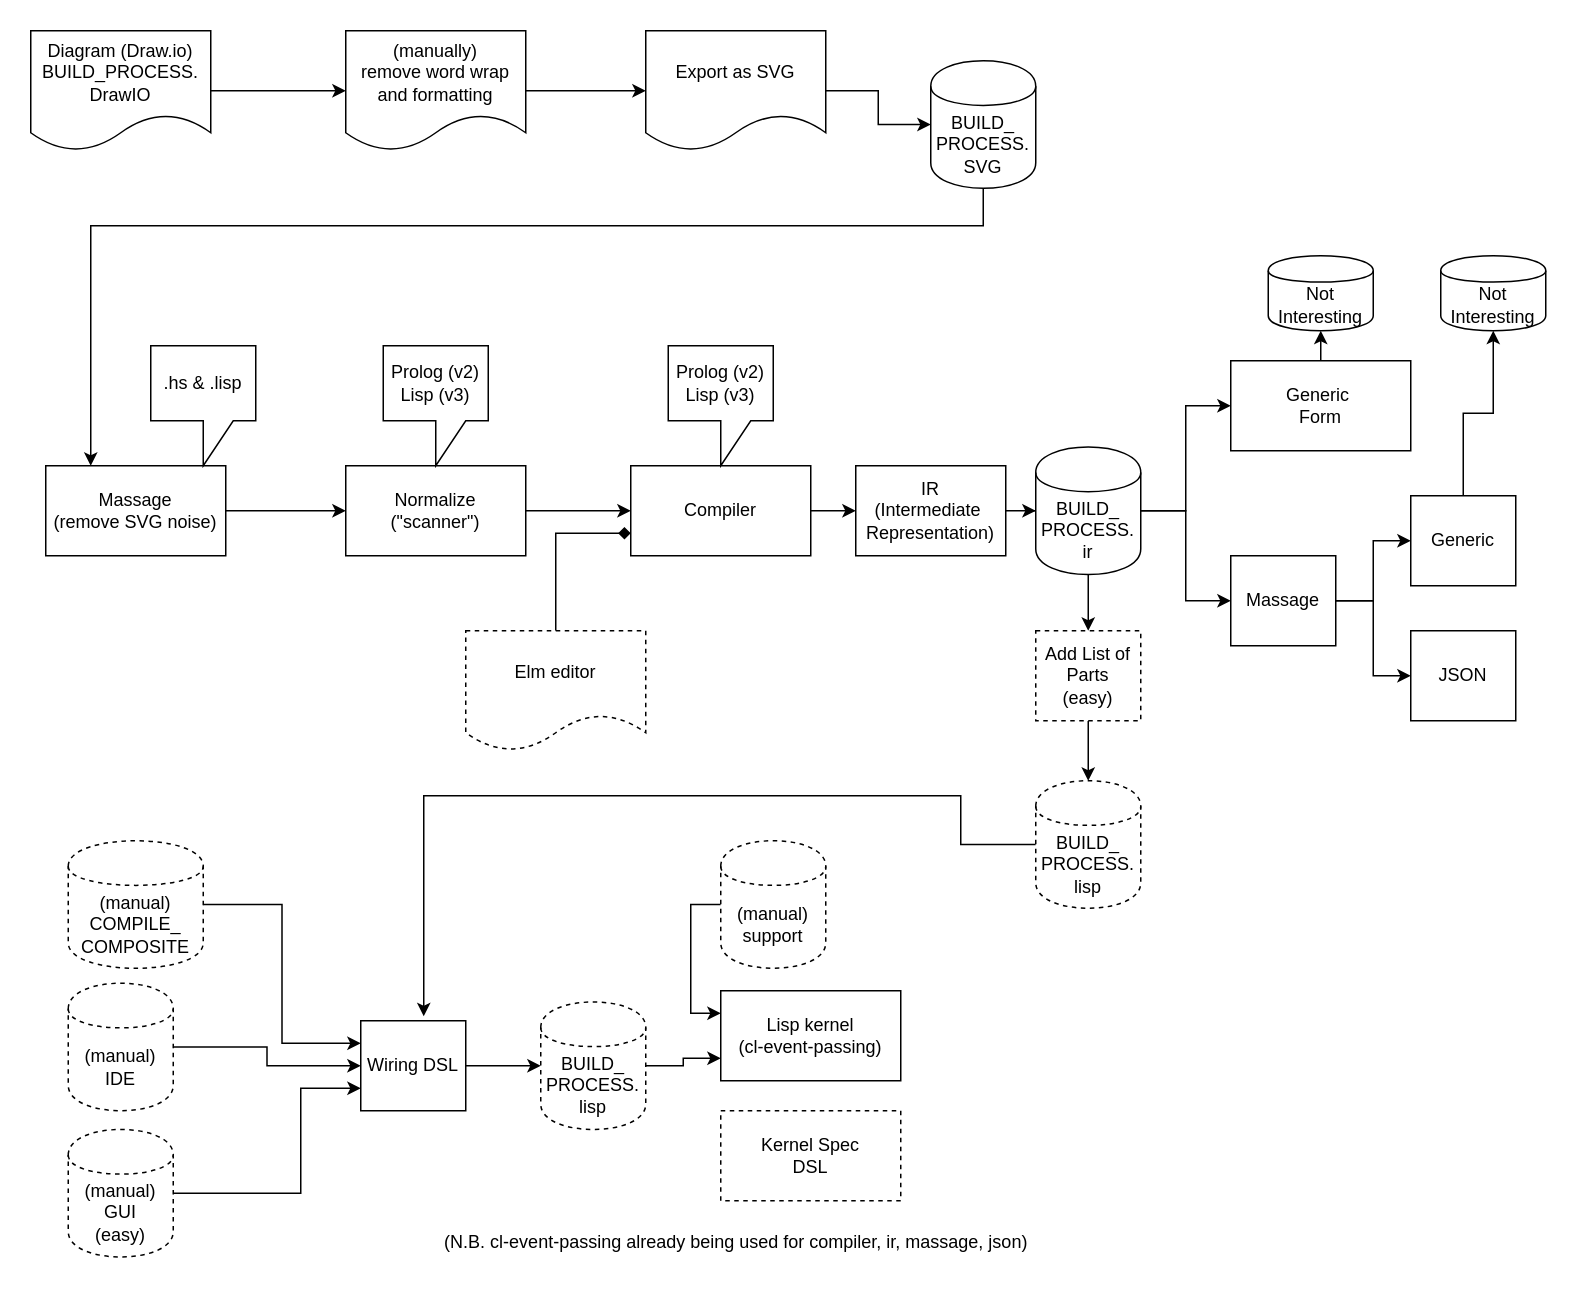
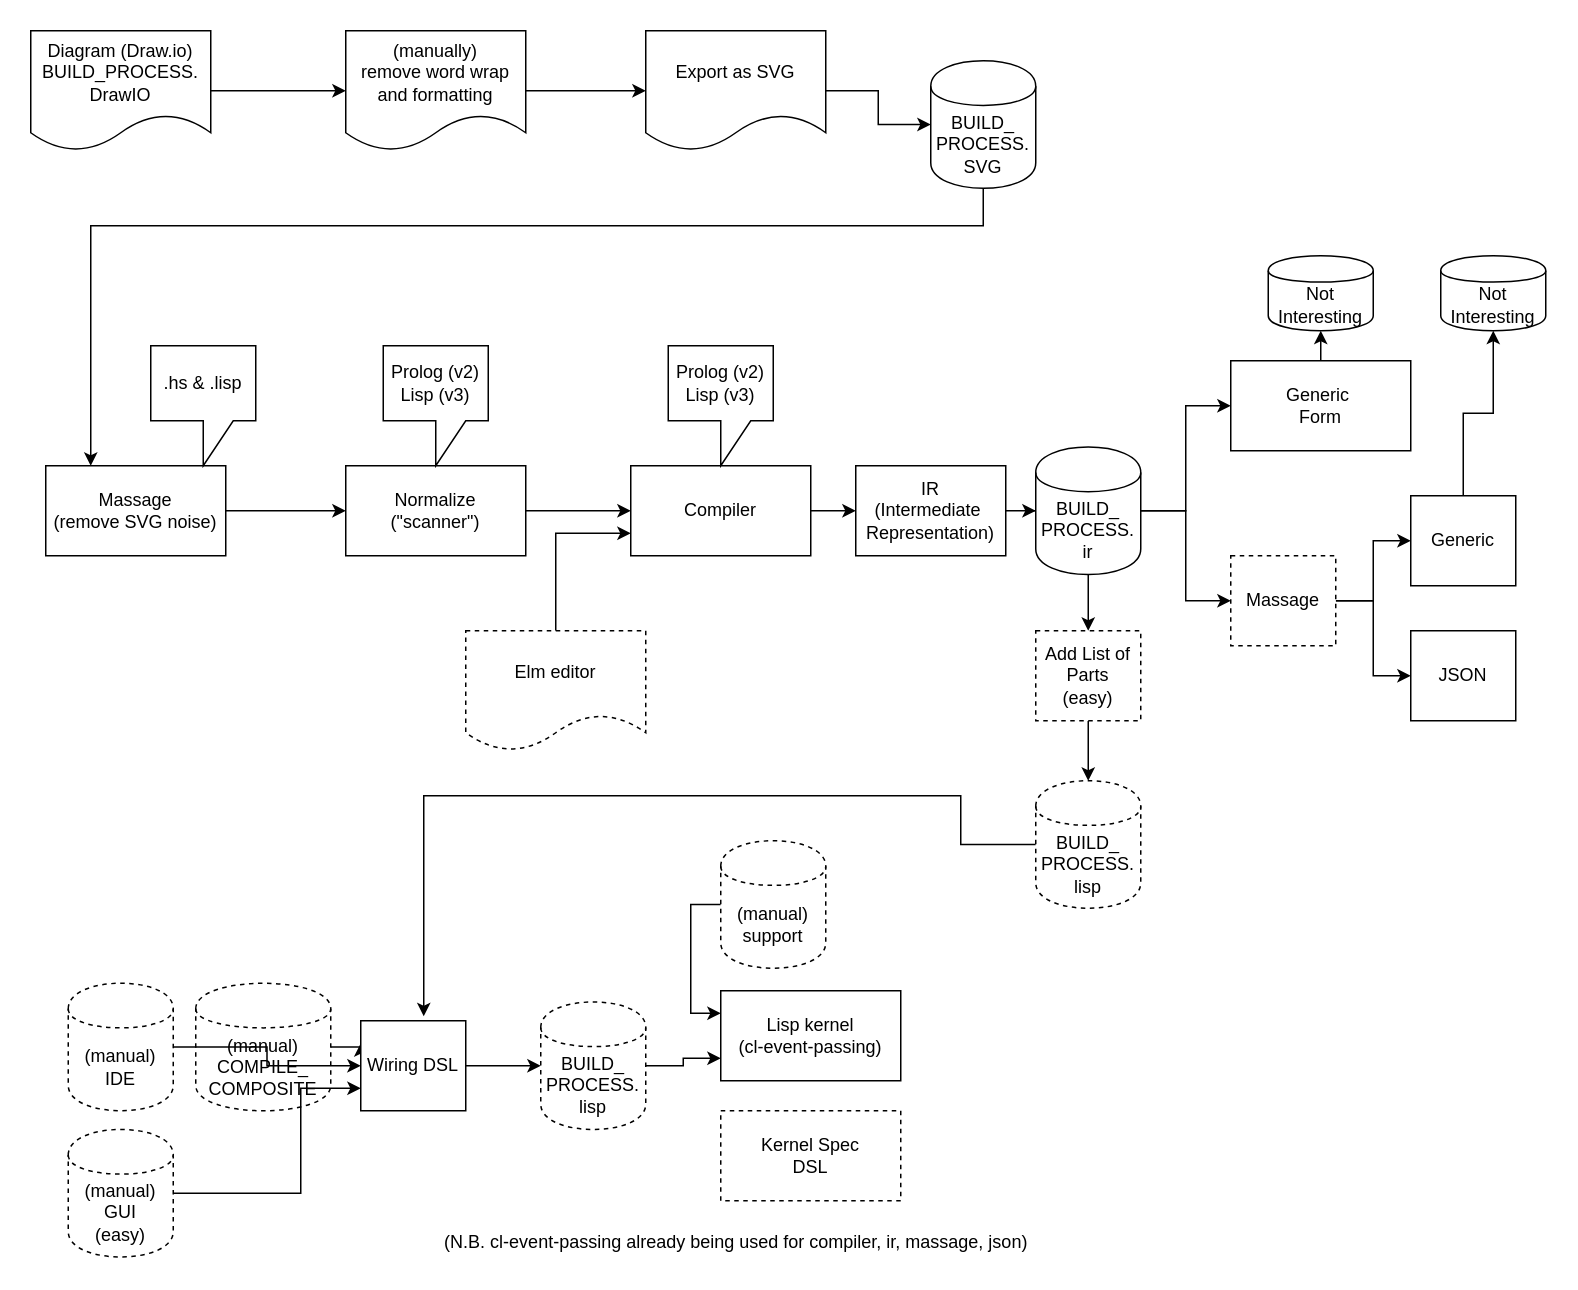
(618, 533) -> (619, 533)
(1283, 601) -> (1283, 601)
(136, 905) -> (263, 1047)
